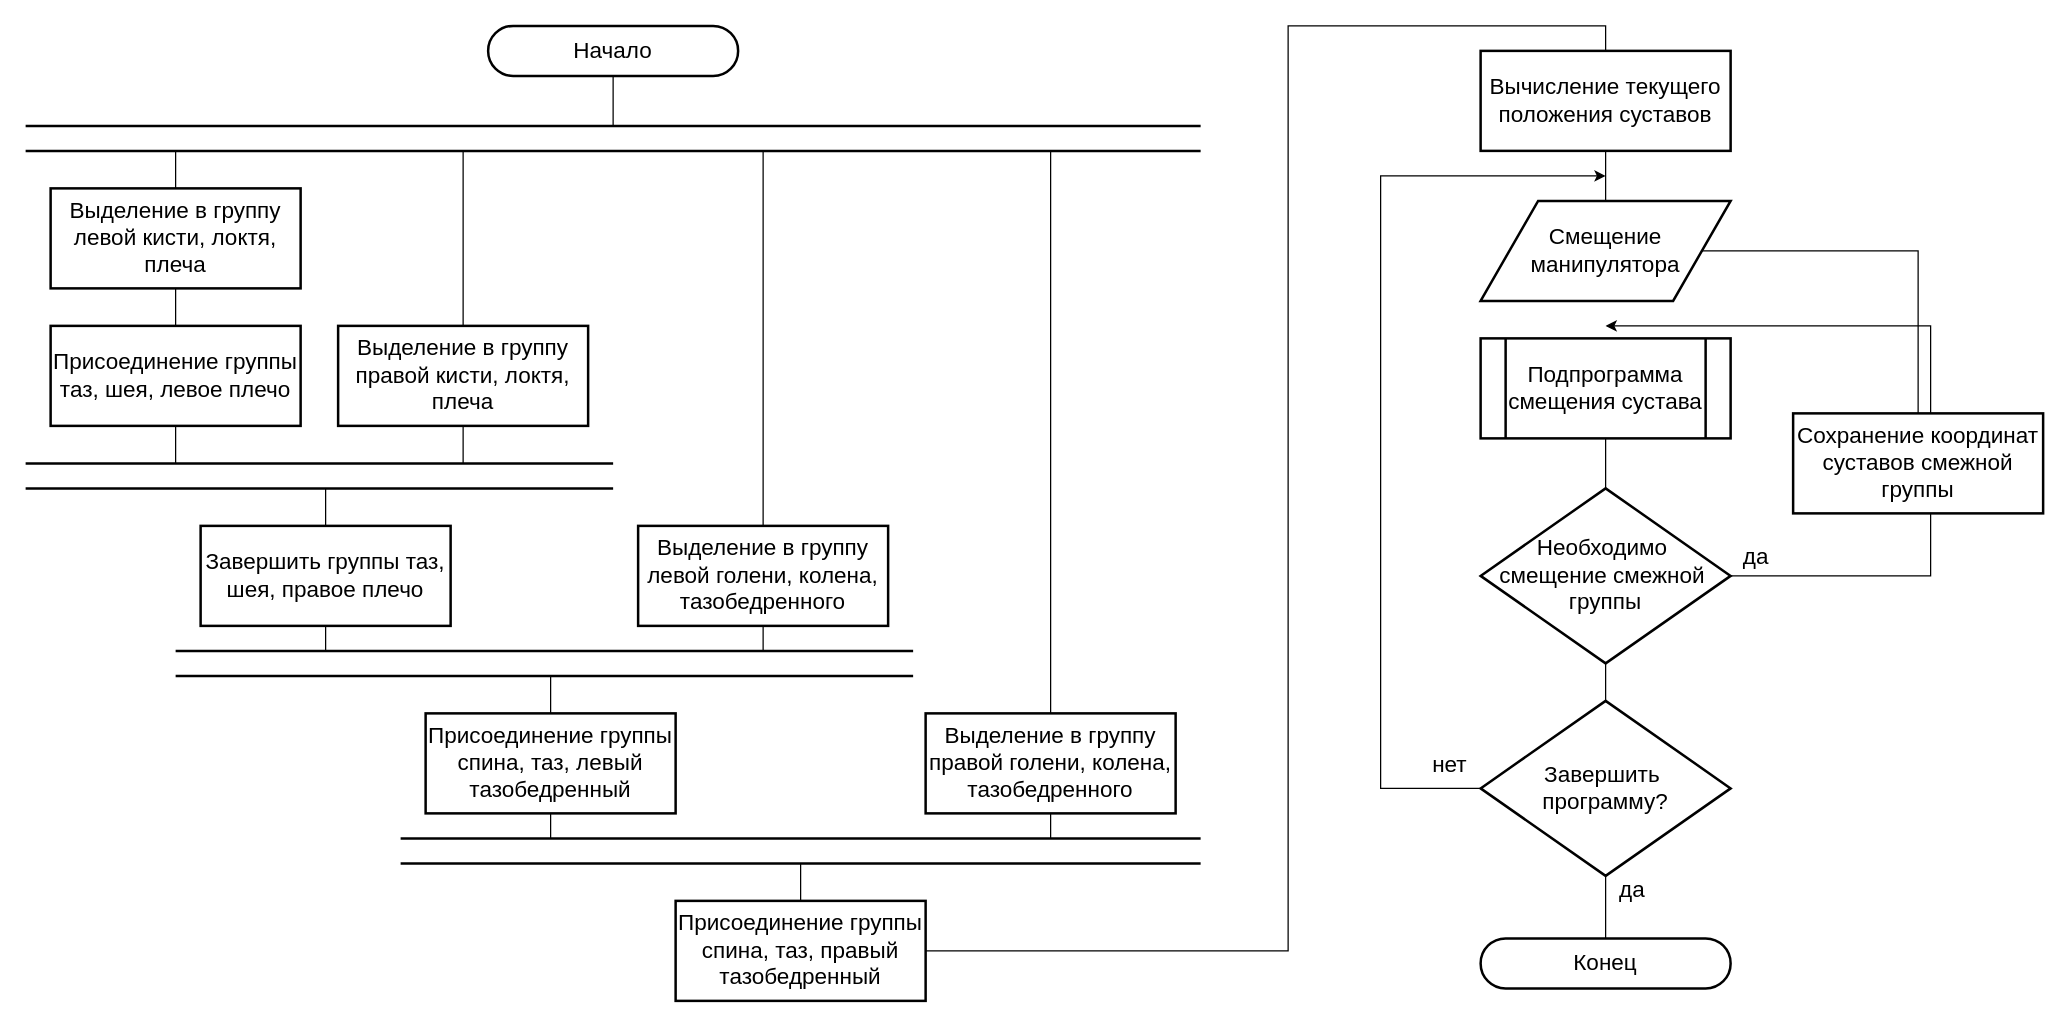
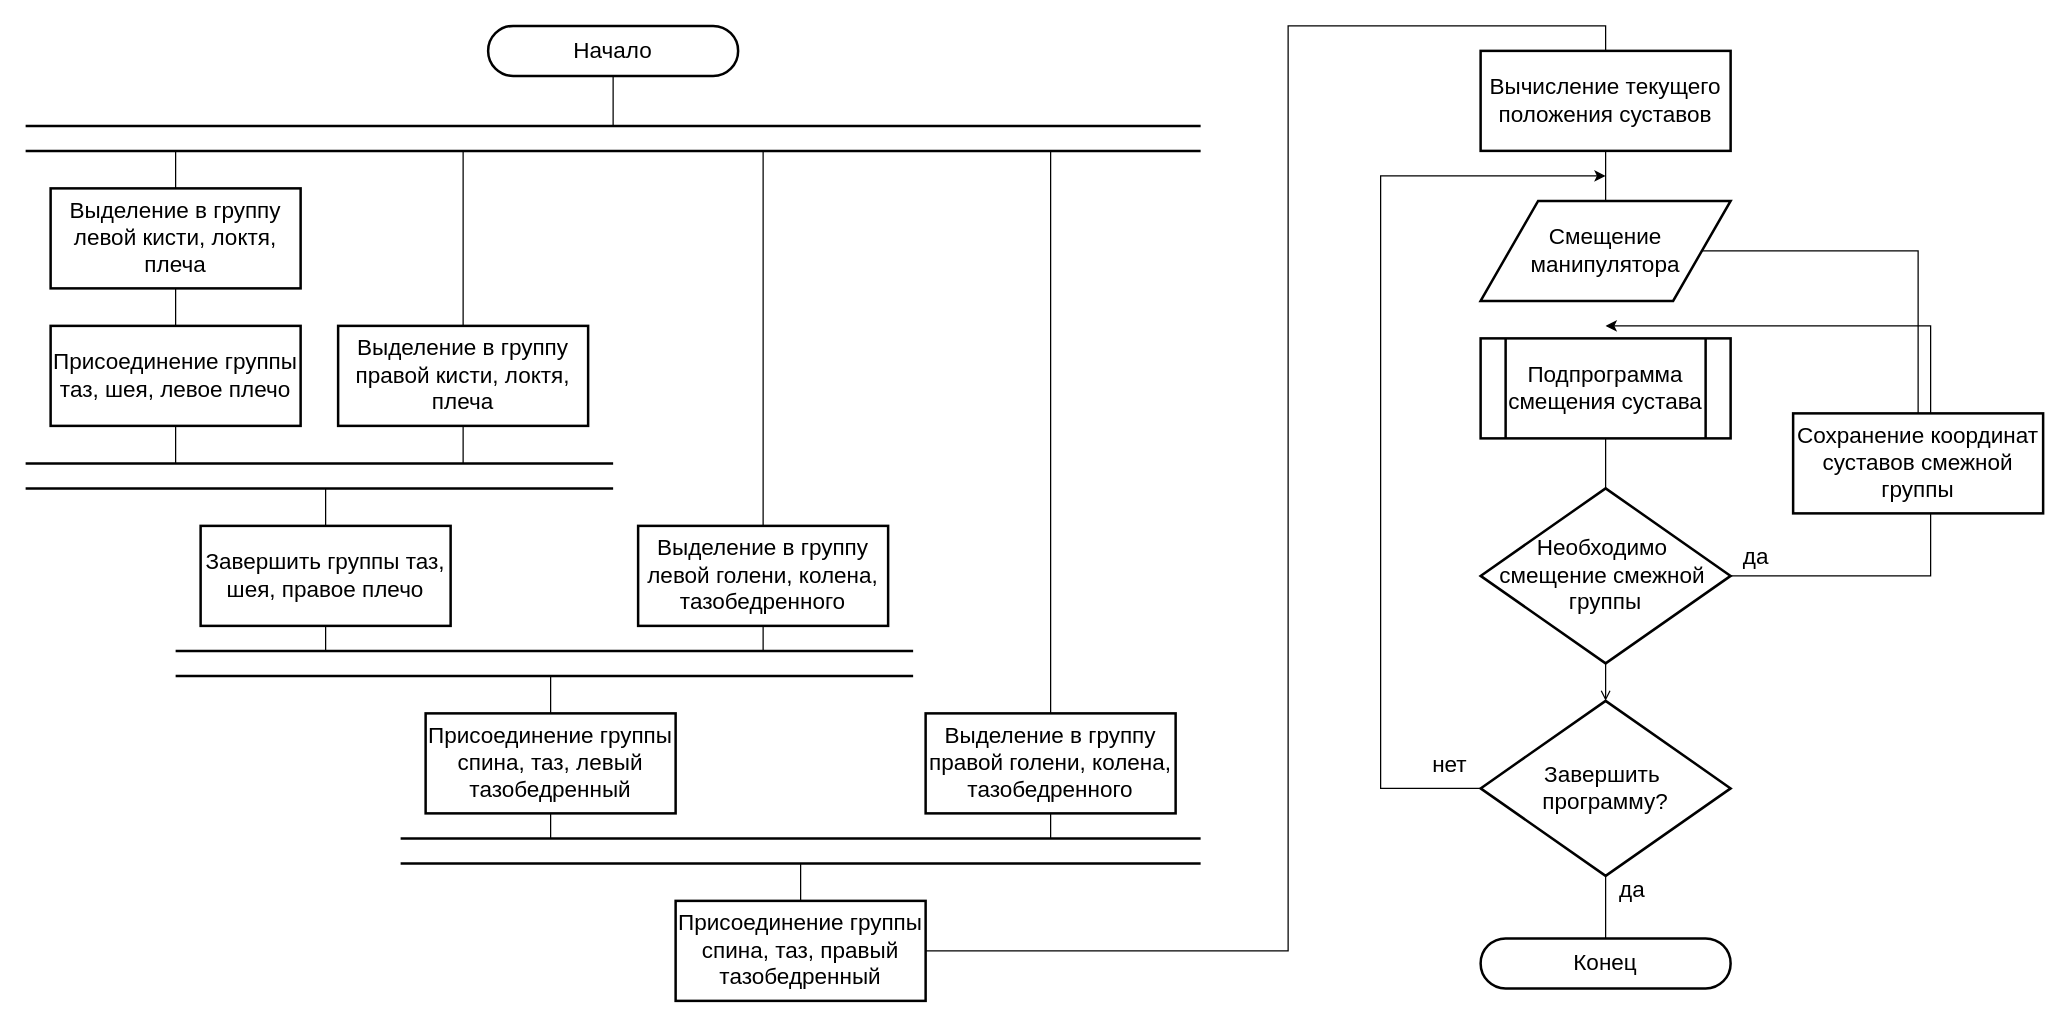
(1606, 695) -> (1606, 694)
